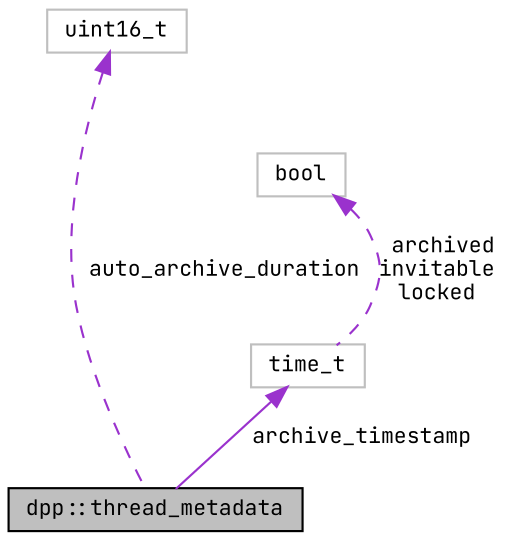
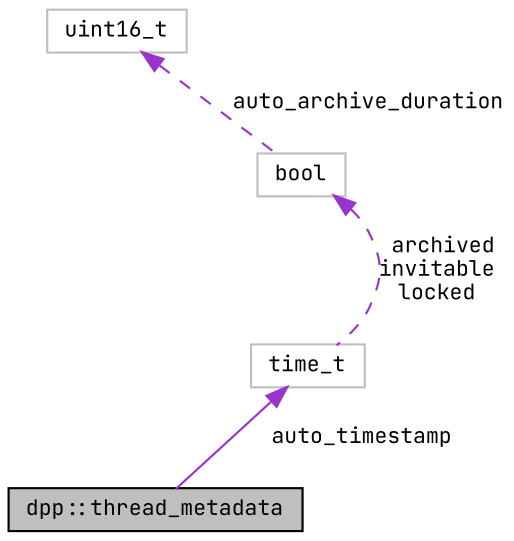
(74, 285) -> (218, 110)
(356, 438) -> (356, 438)
